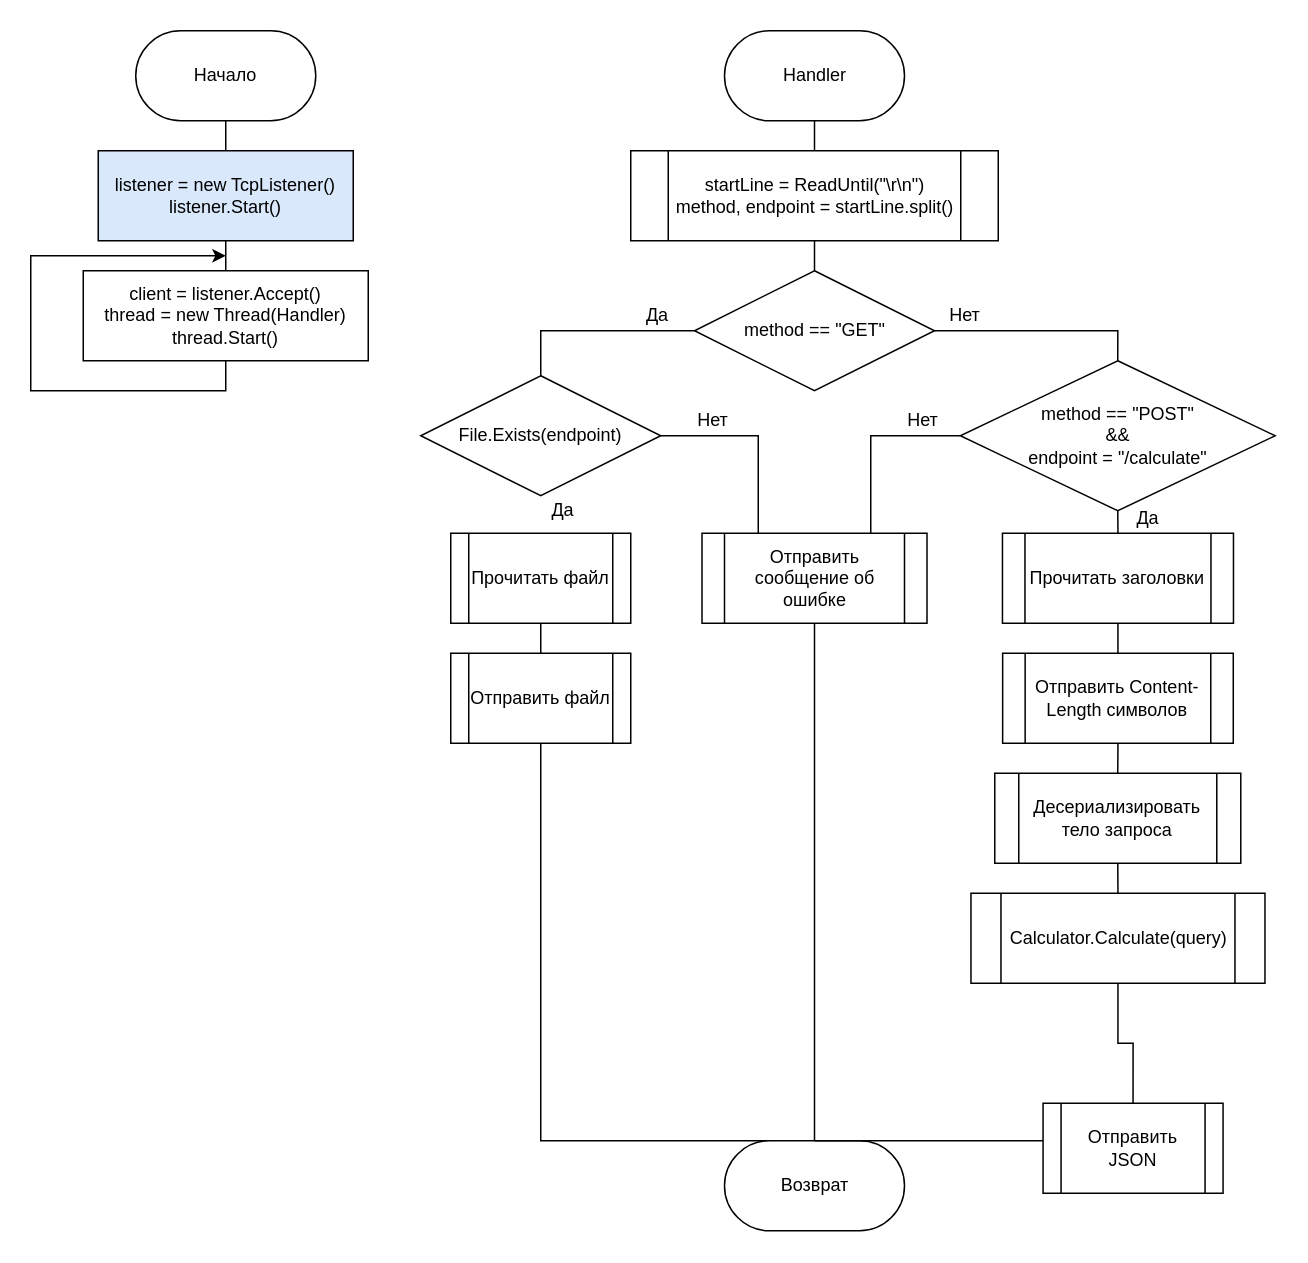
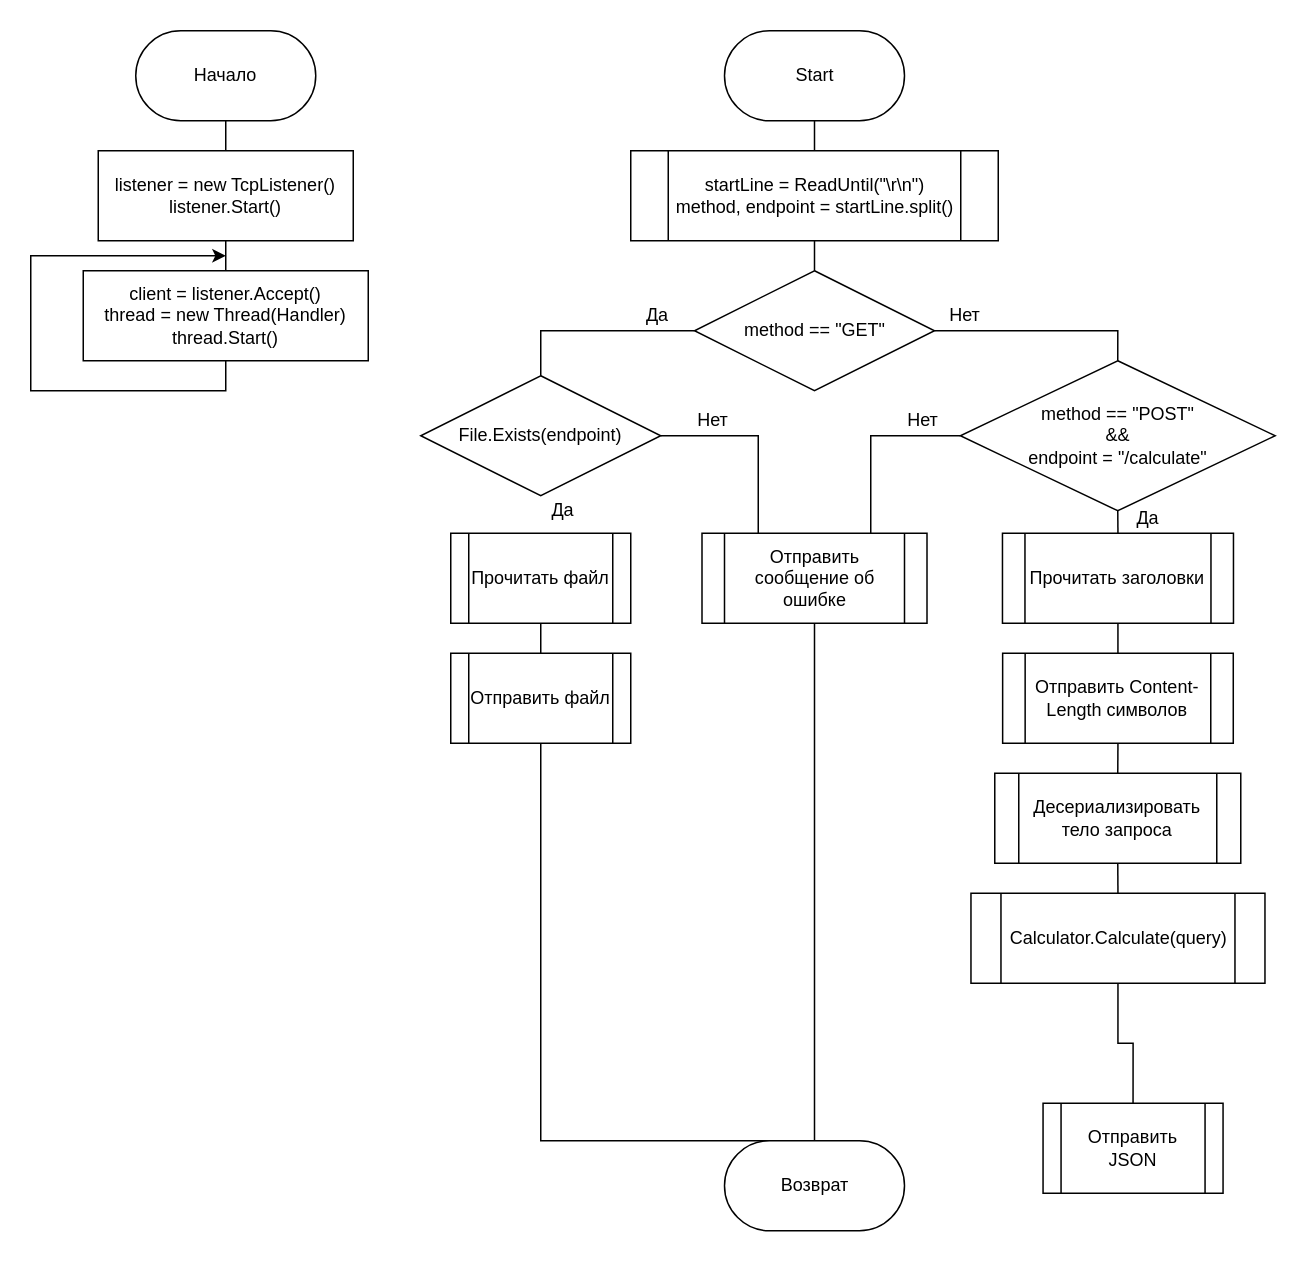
(815, 76) -> (815, 76)
(226, 196) -> (226, 196)
(954, 1141) -> none
